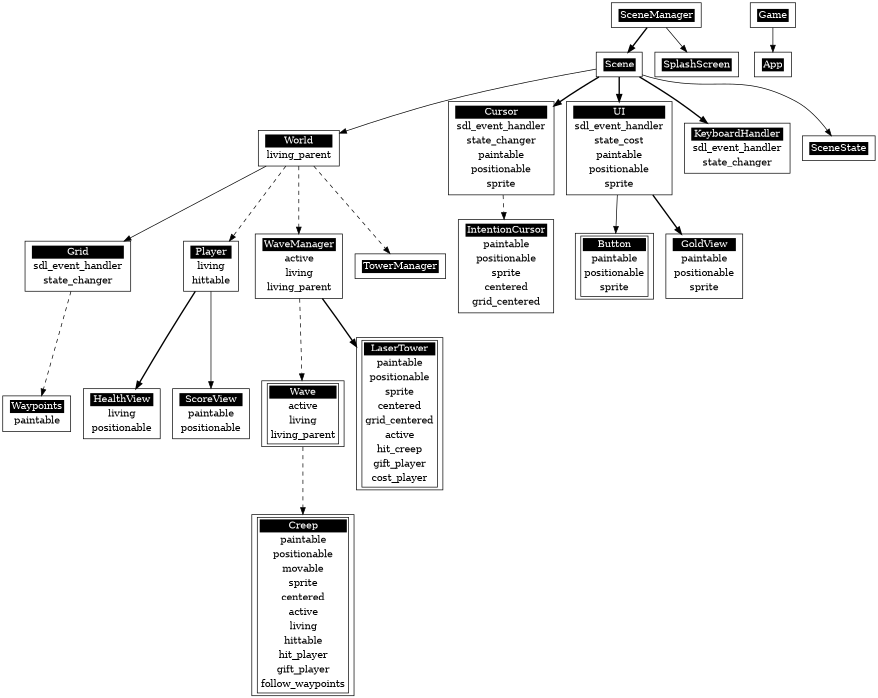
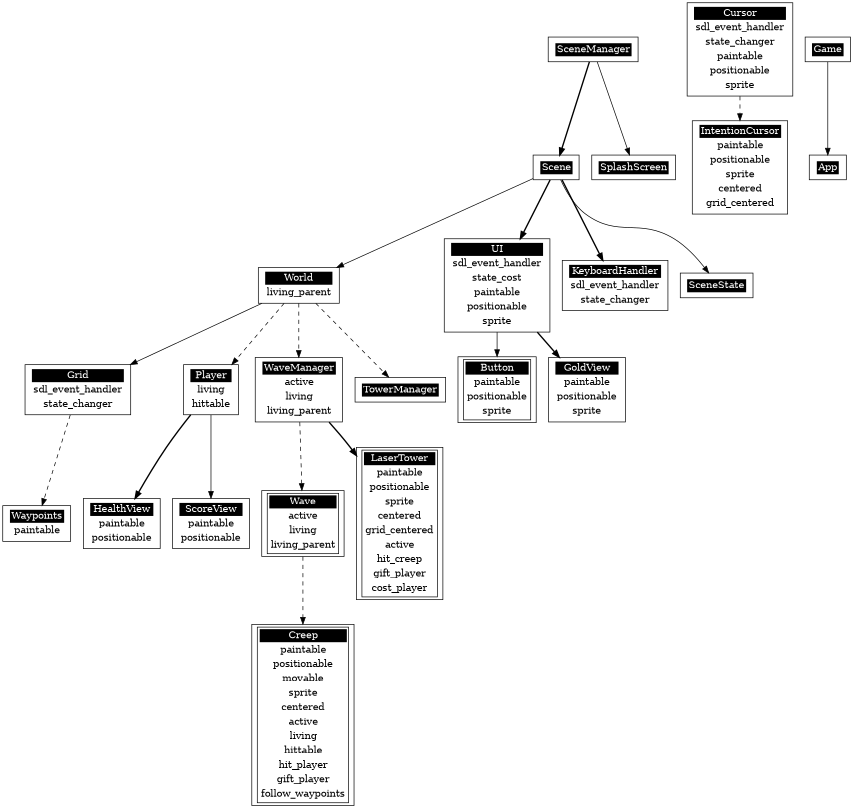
(579, 89) -> none
(122, 414) -> (122, 524)
